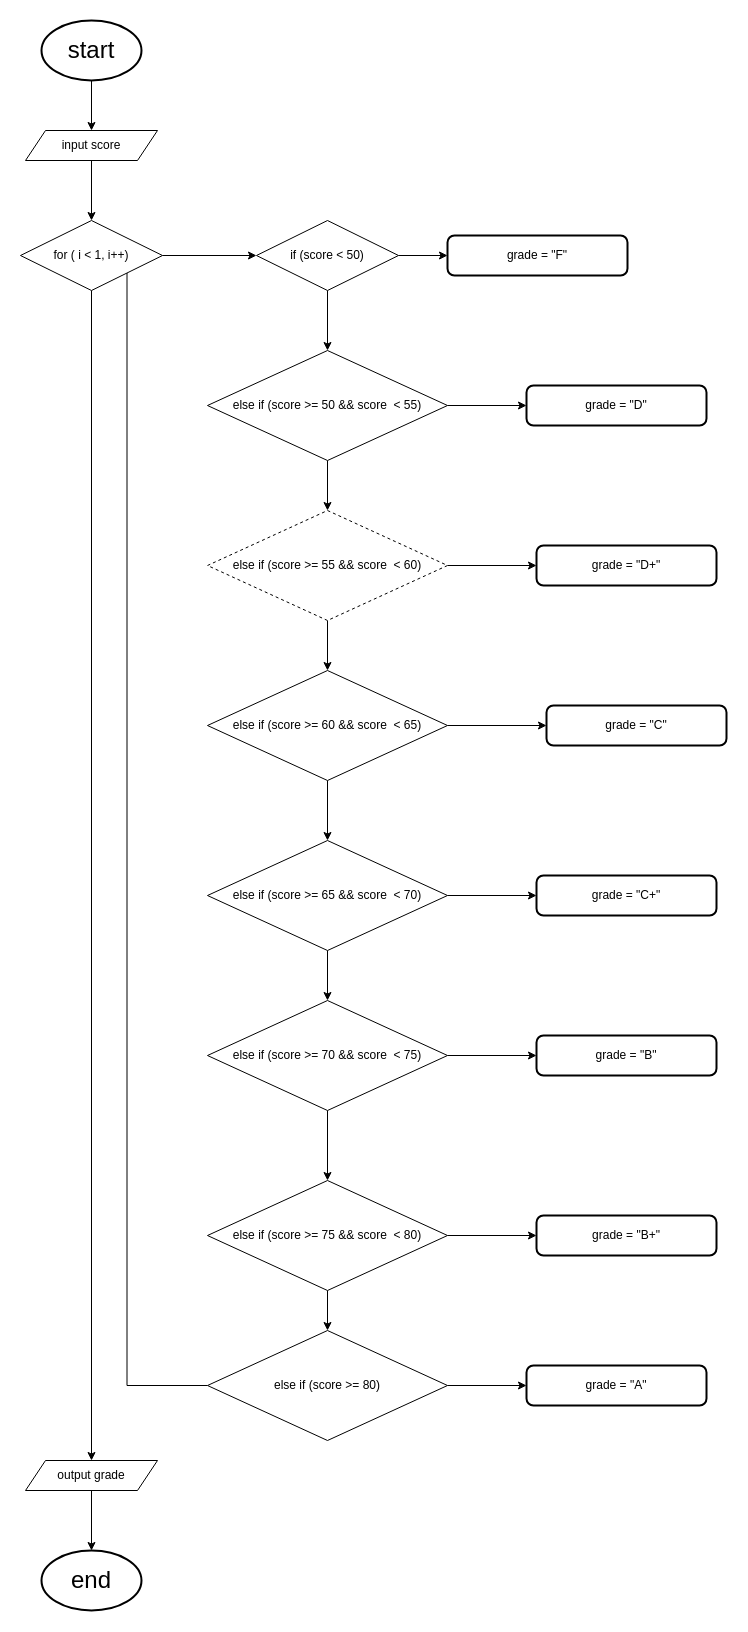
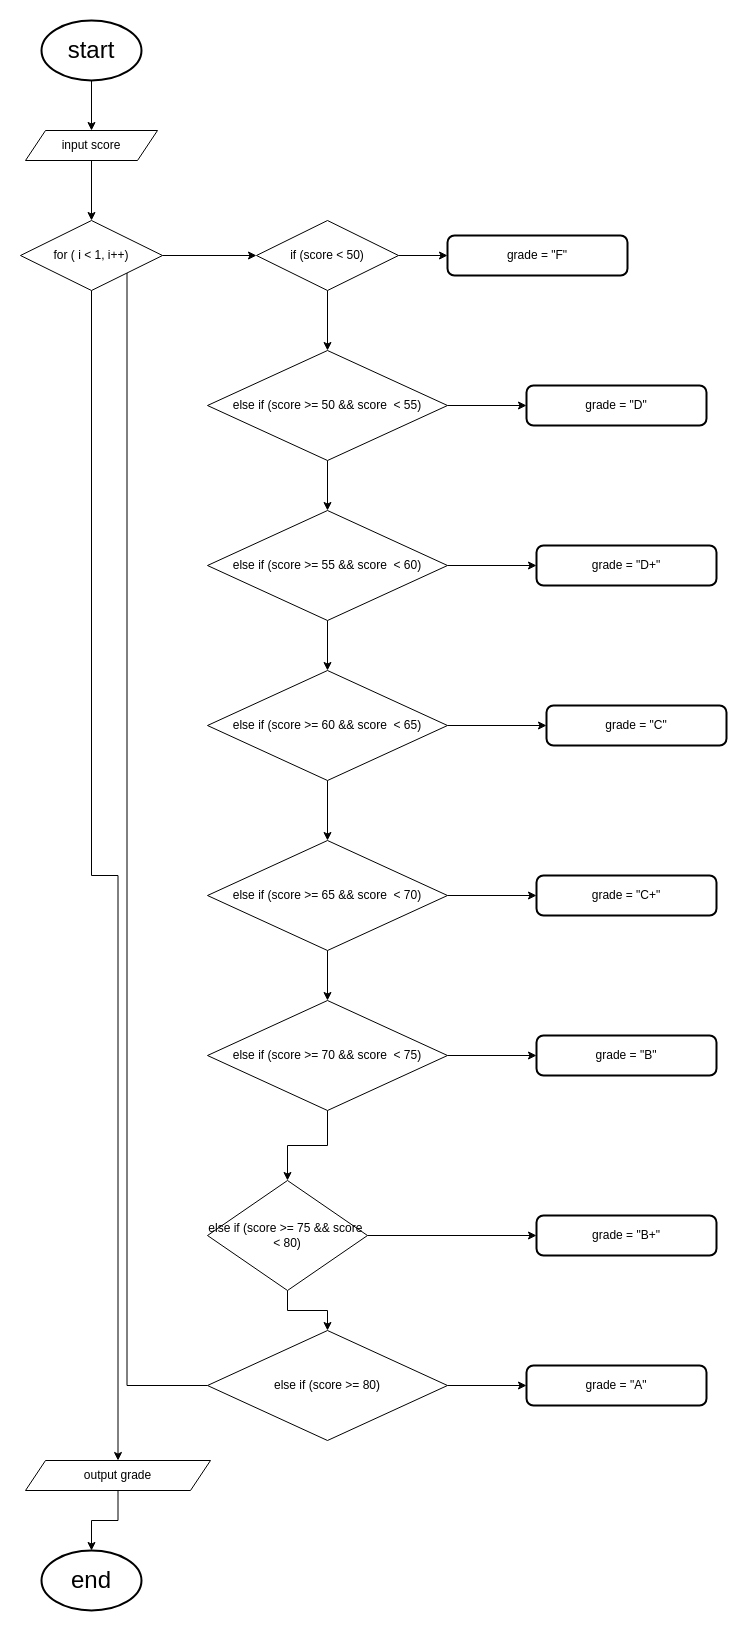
(328, 566) -> (328, 566)
(328, 1236) -> (288, 1236)
(92, 1476) -> (118, 1476)
